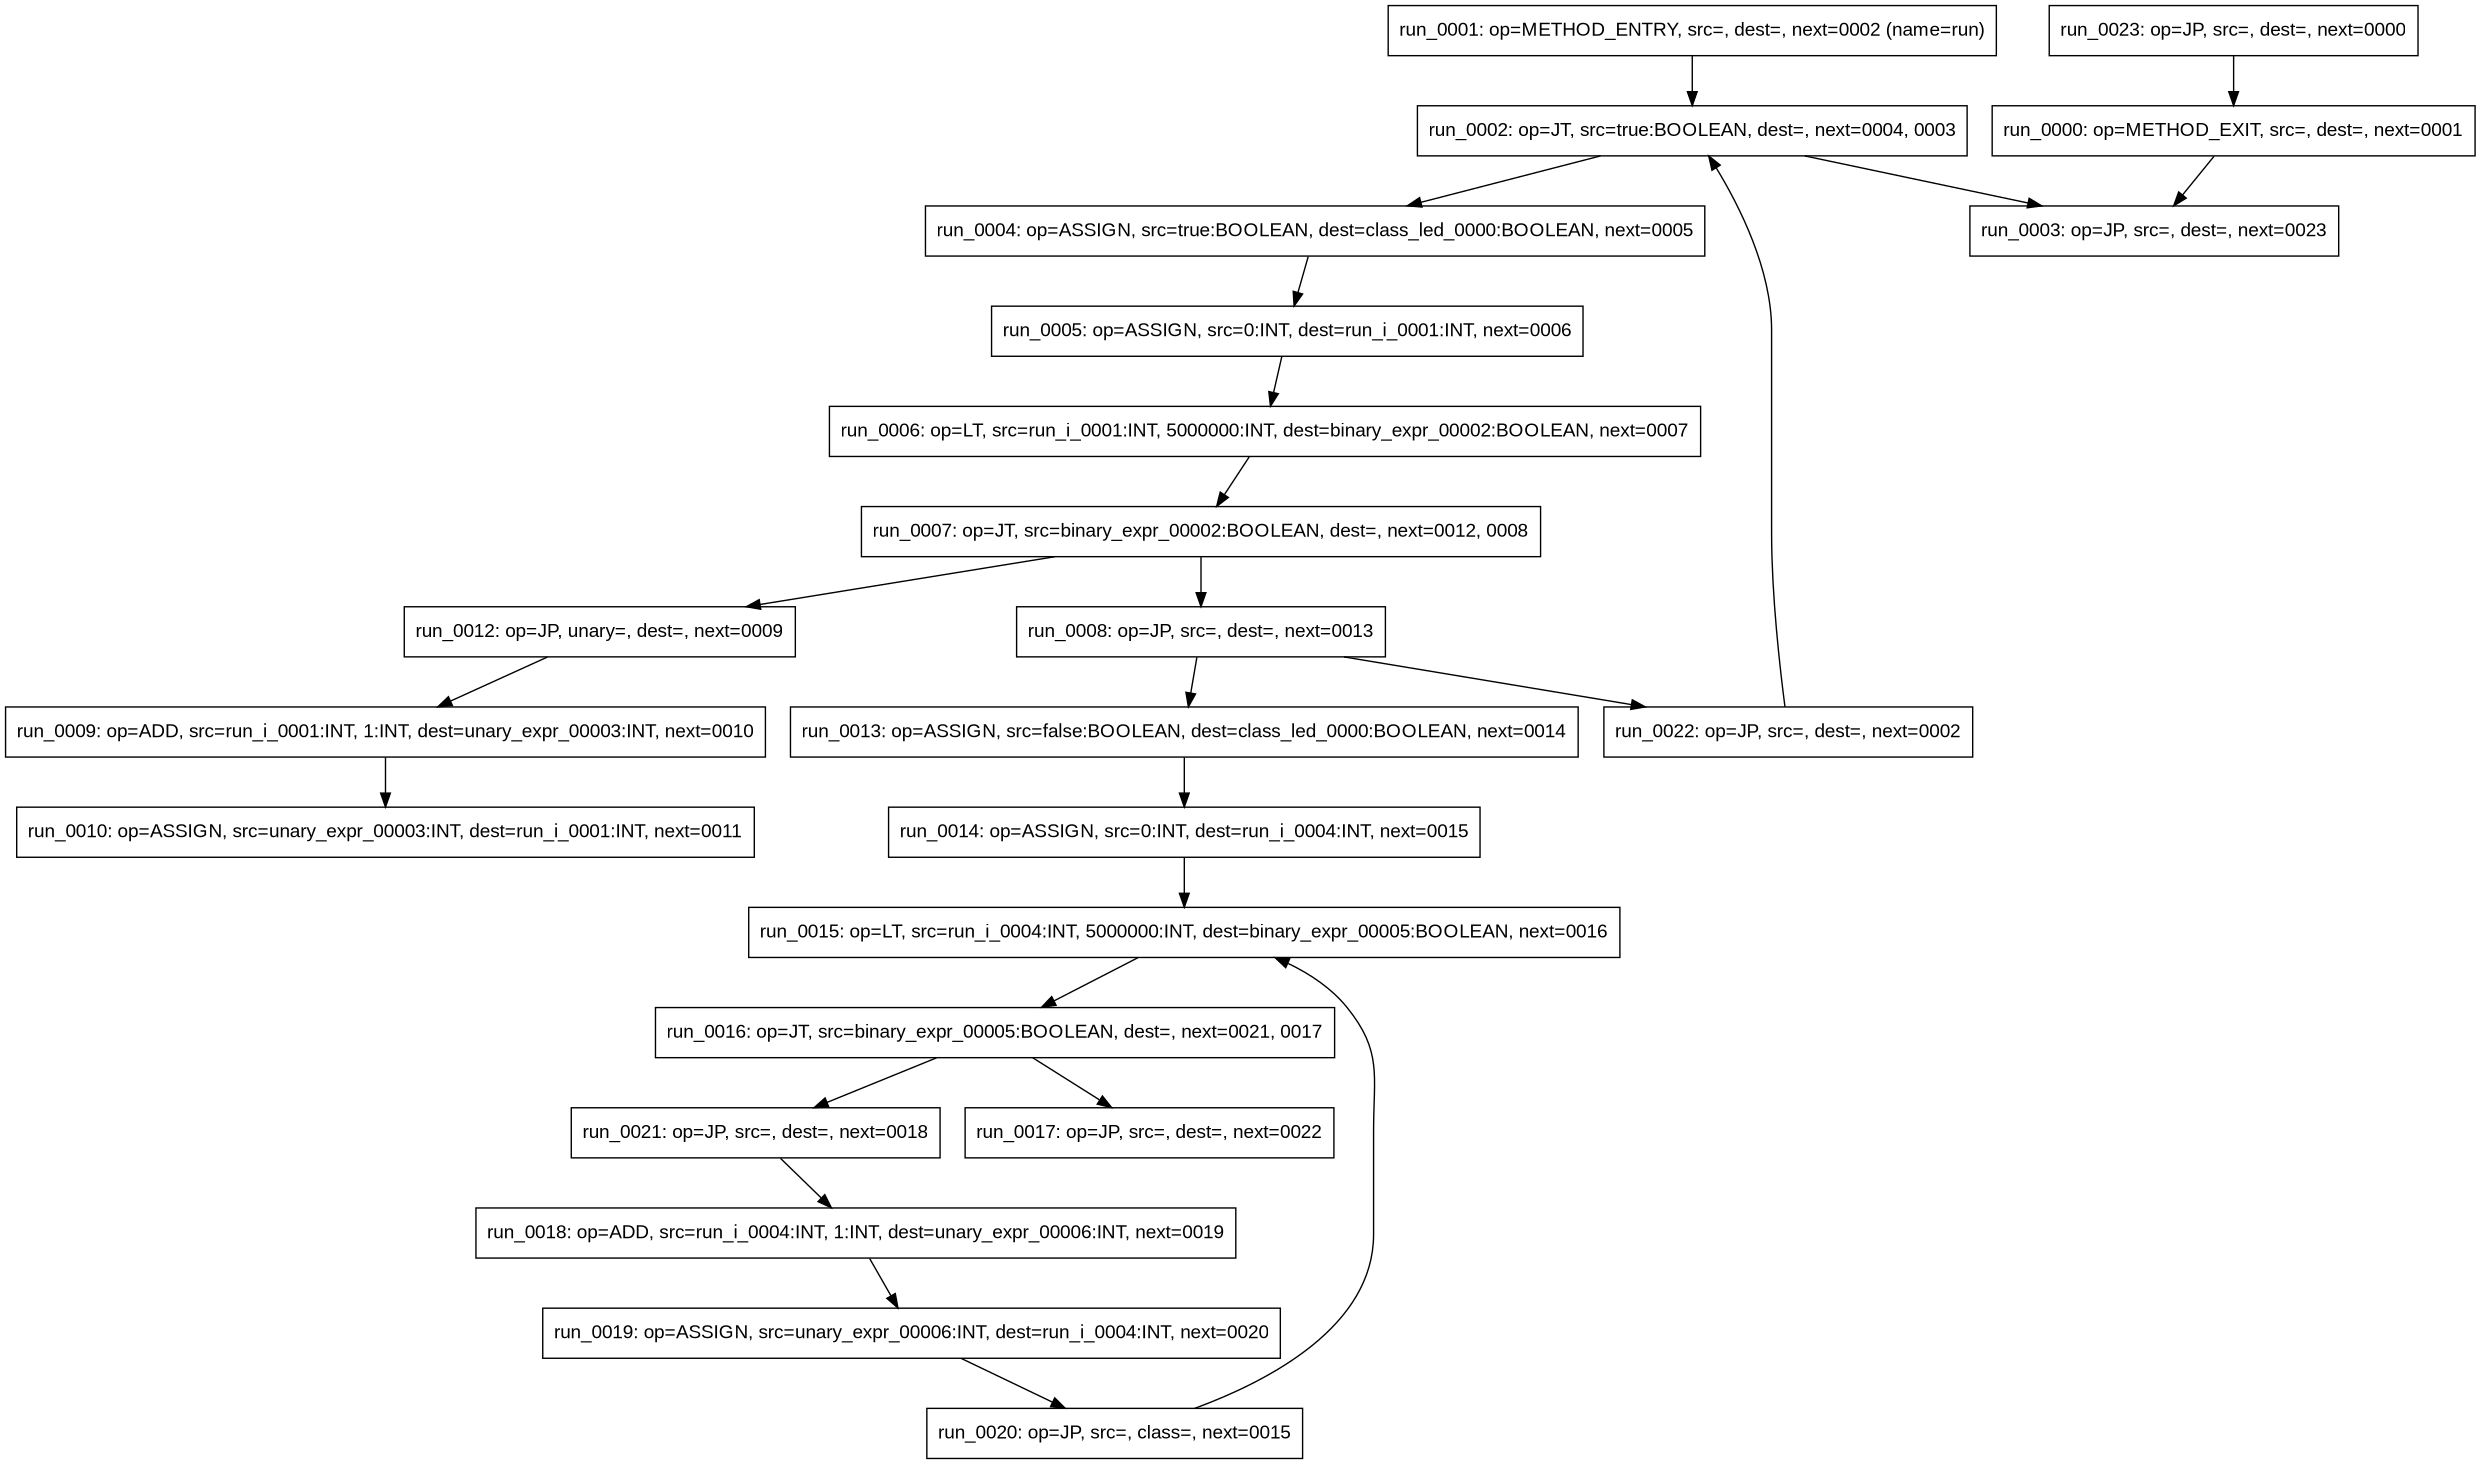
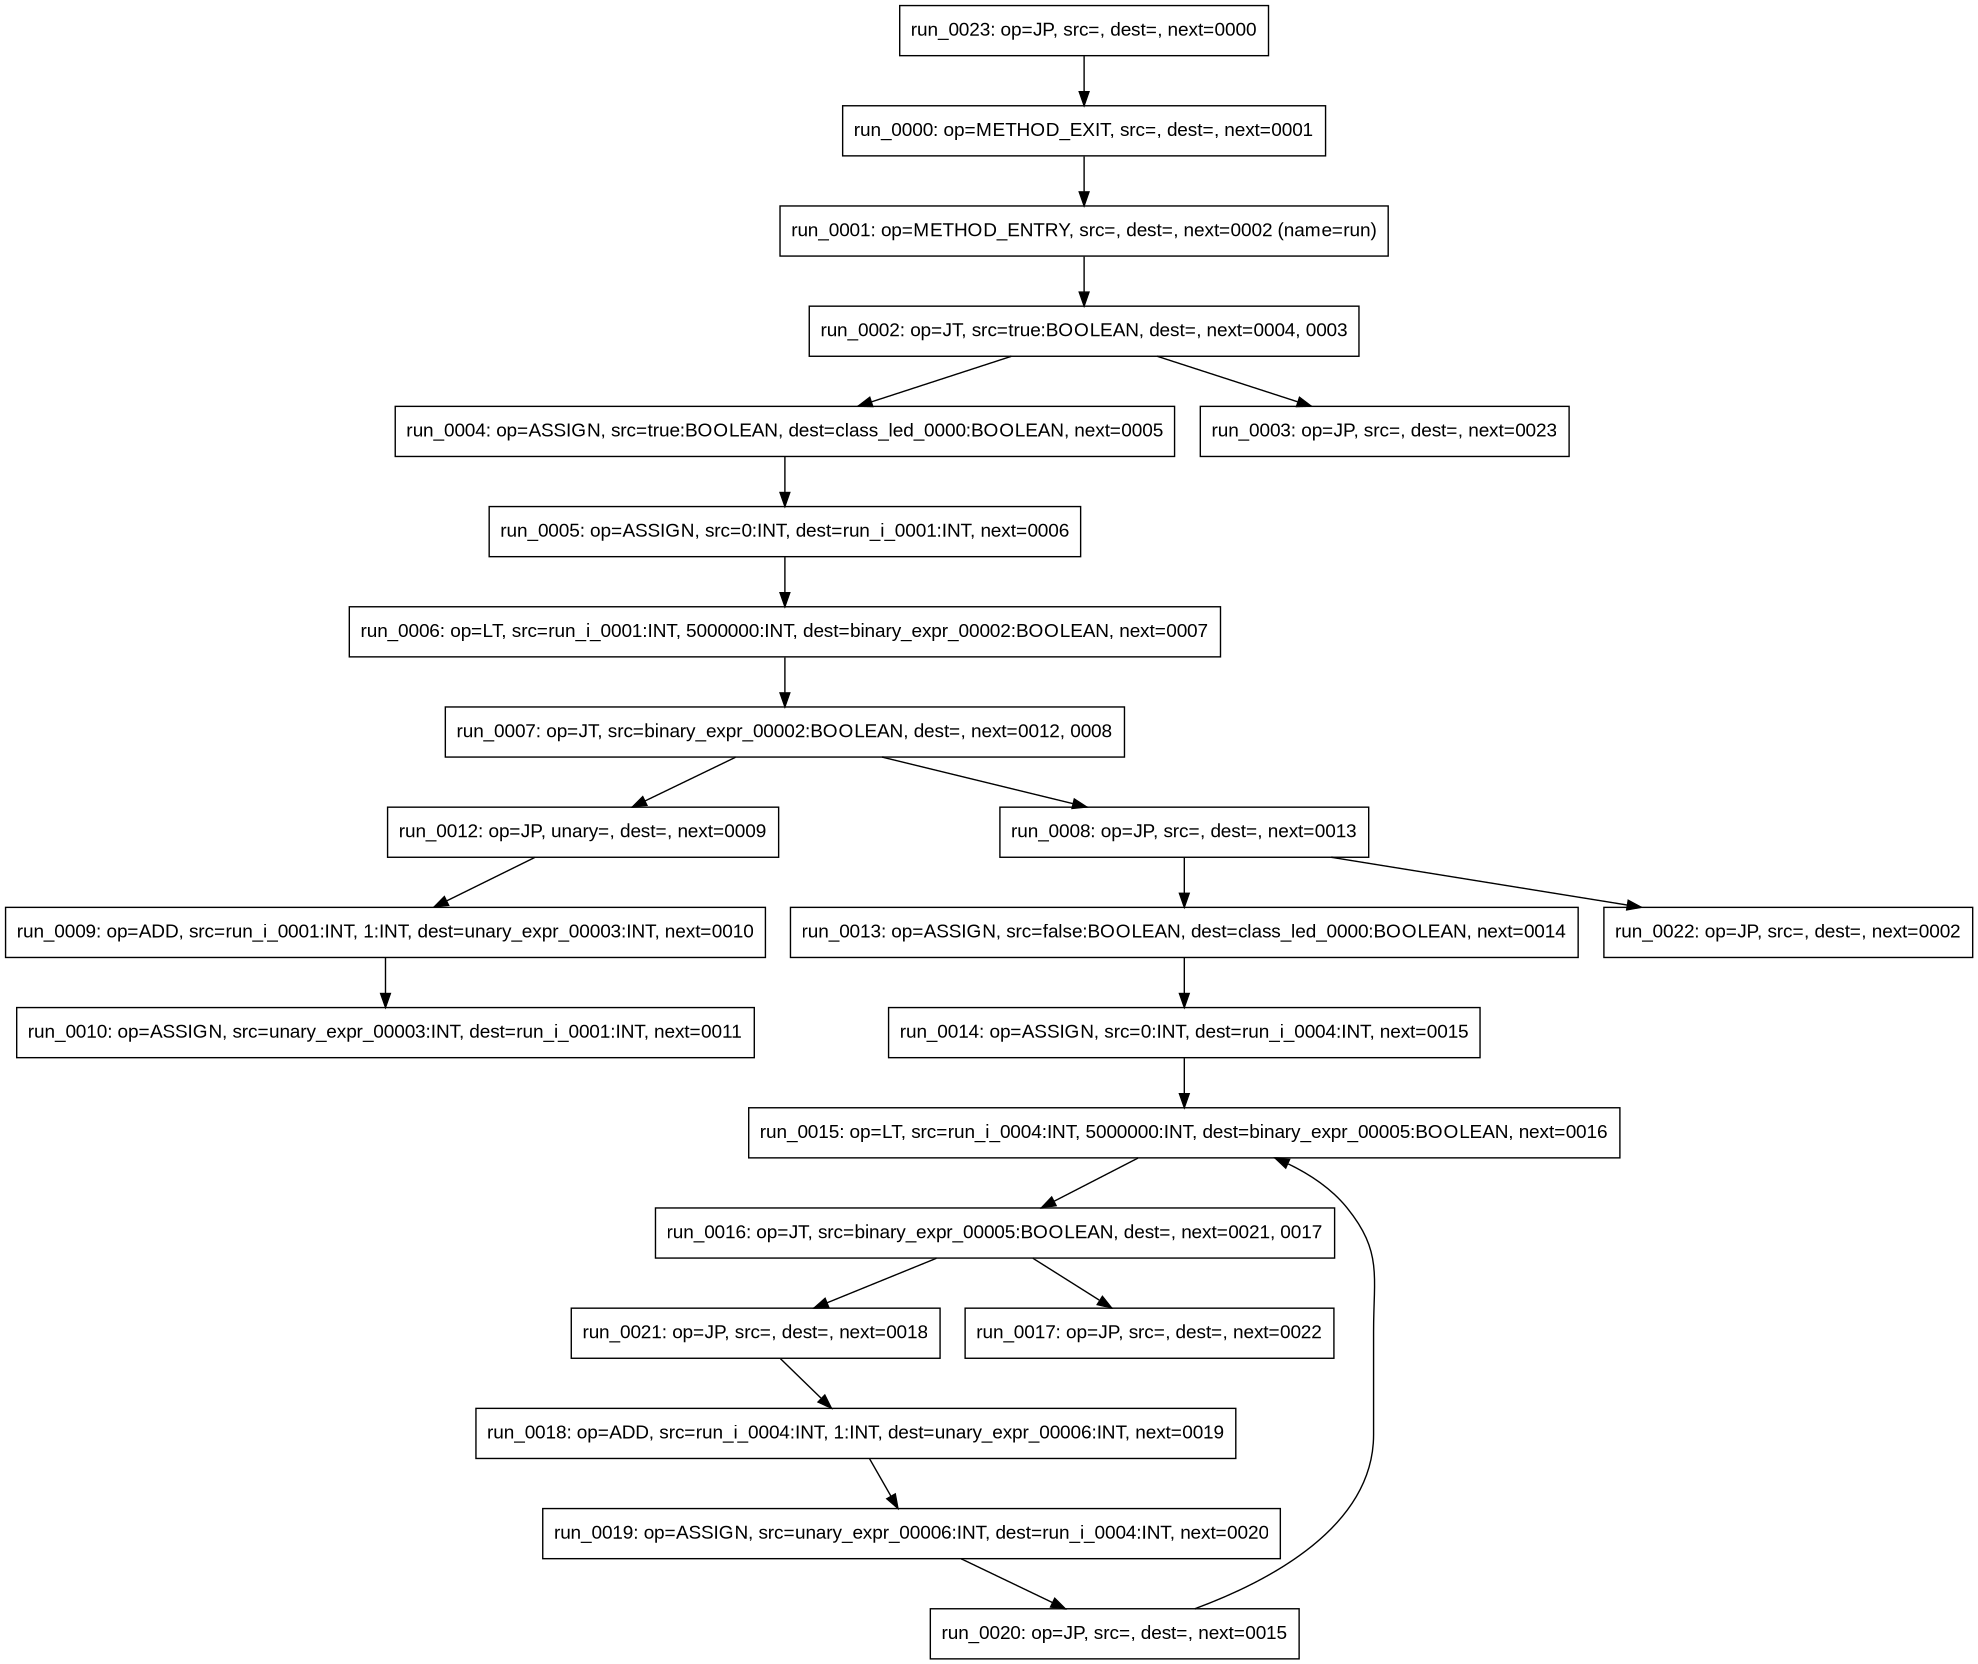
(2198, 176) -> (1084, 174)
(1772, 432) -> none
(1115, 1433) -> (1115, 1634)
